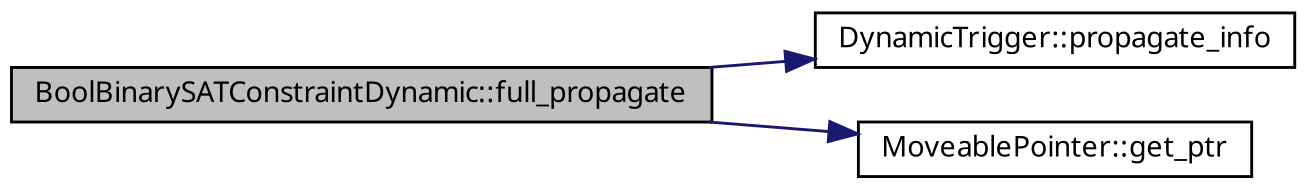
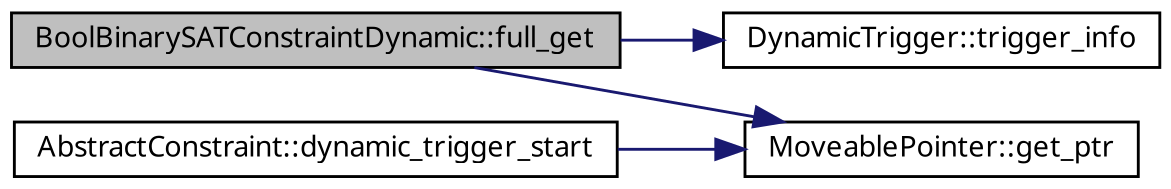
(1055, 40) -> (942, 40)
(362, 95) -> (316, 40)
none -> (316, 149)
